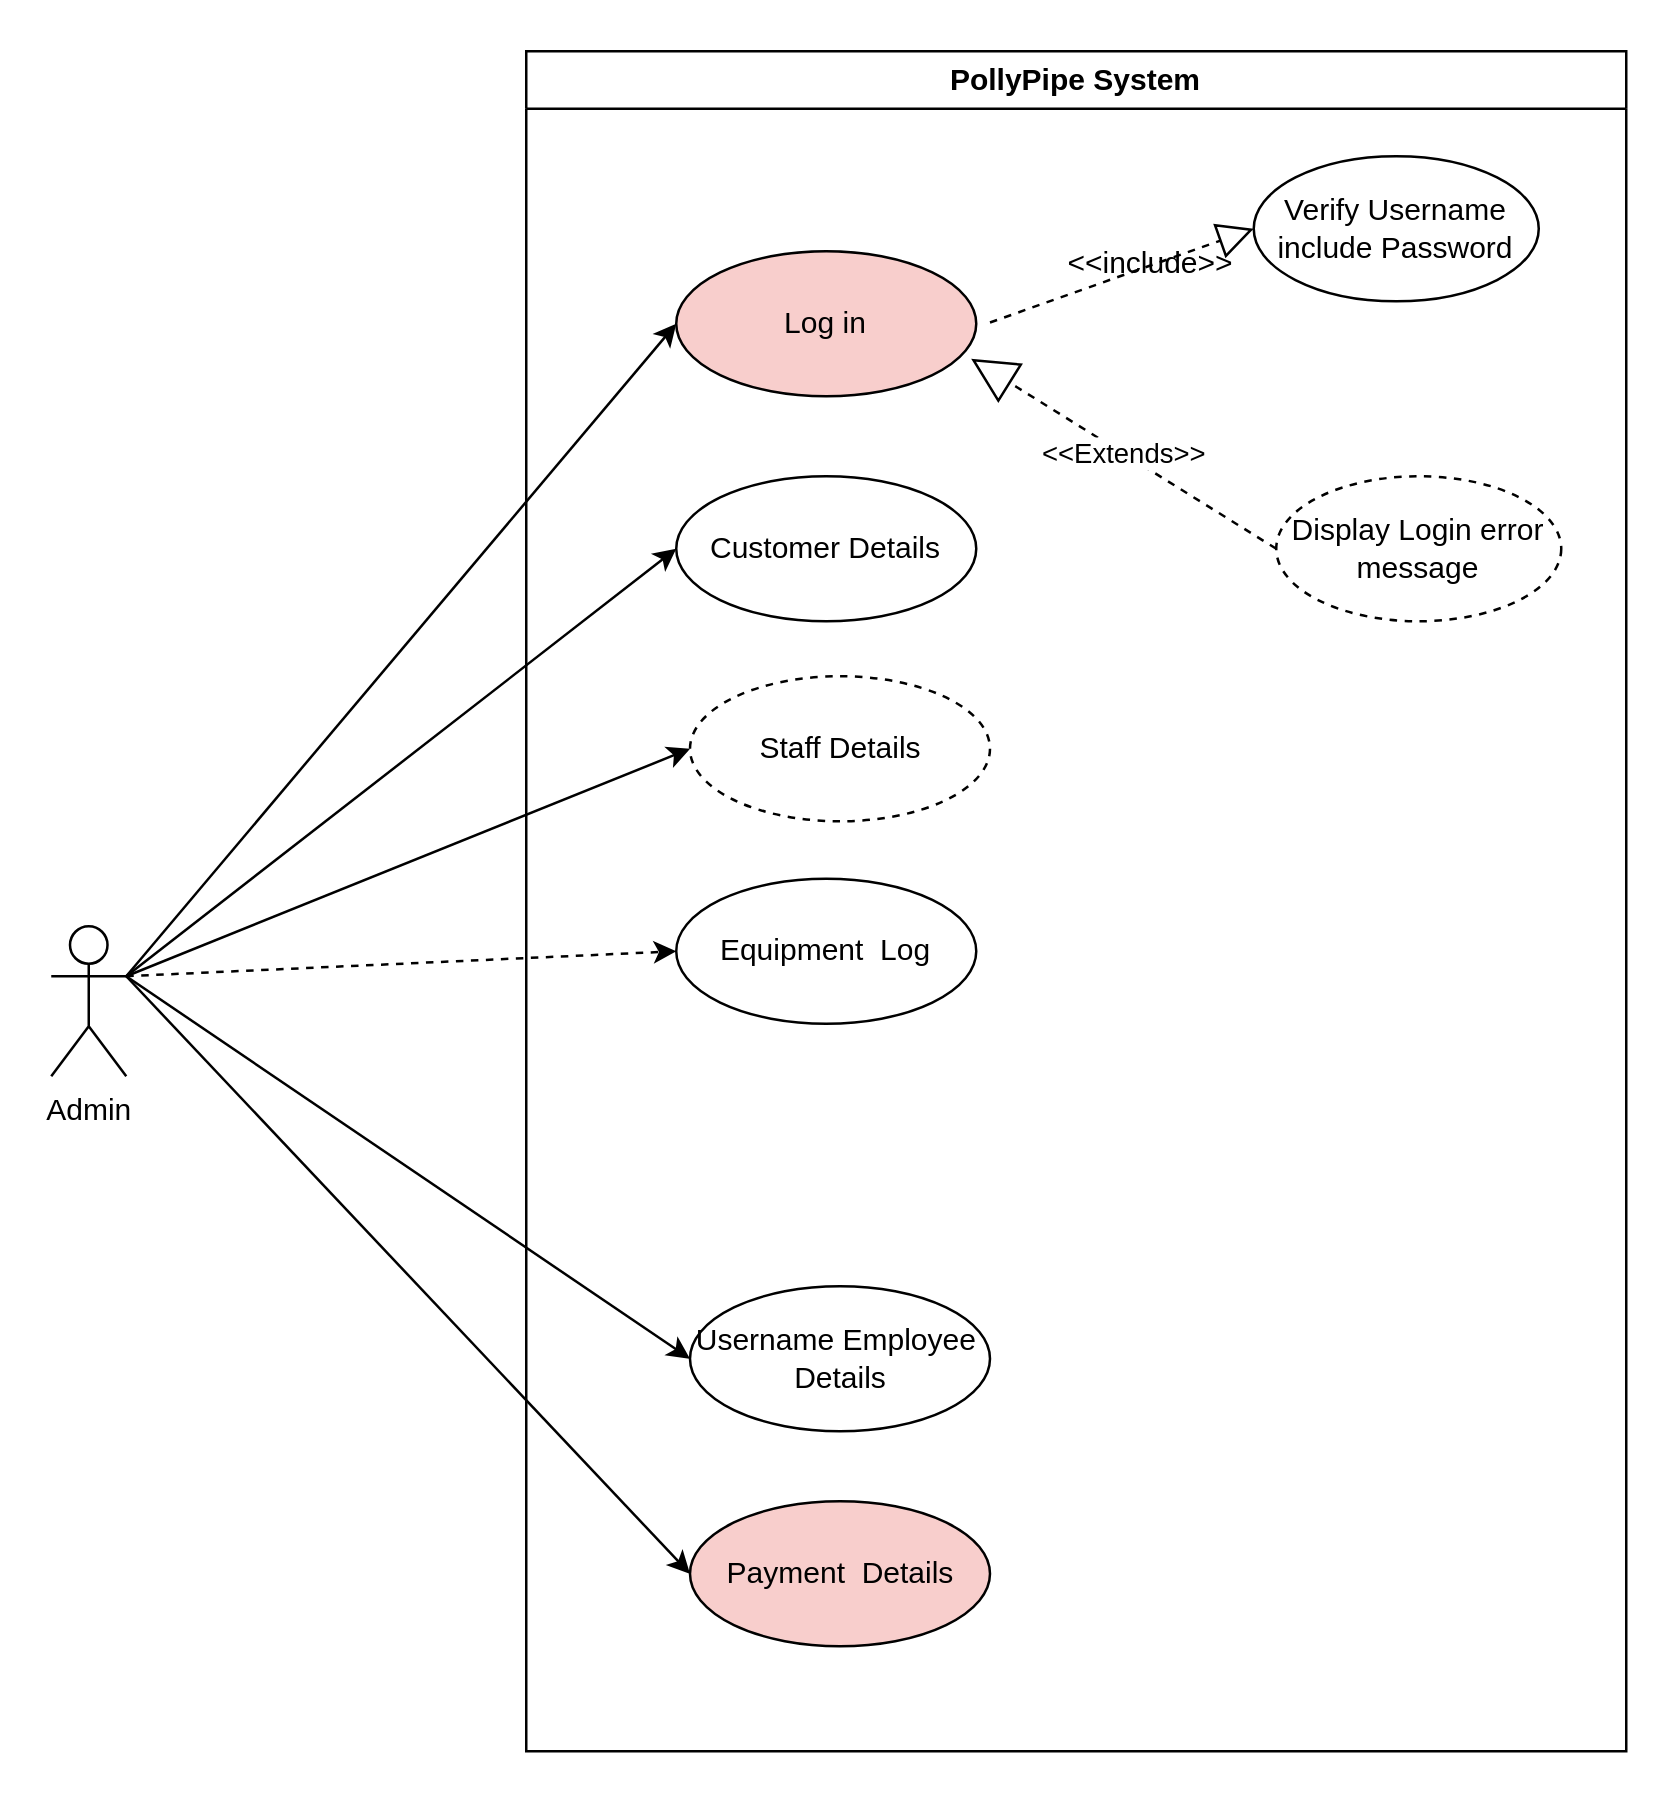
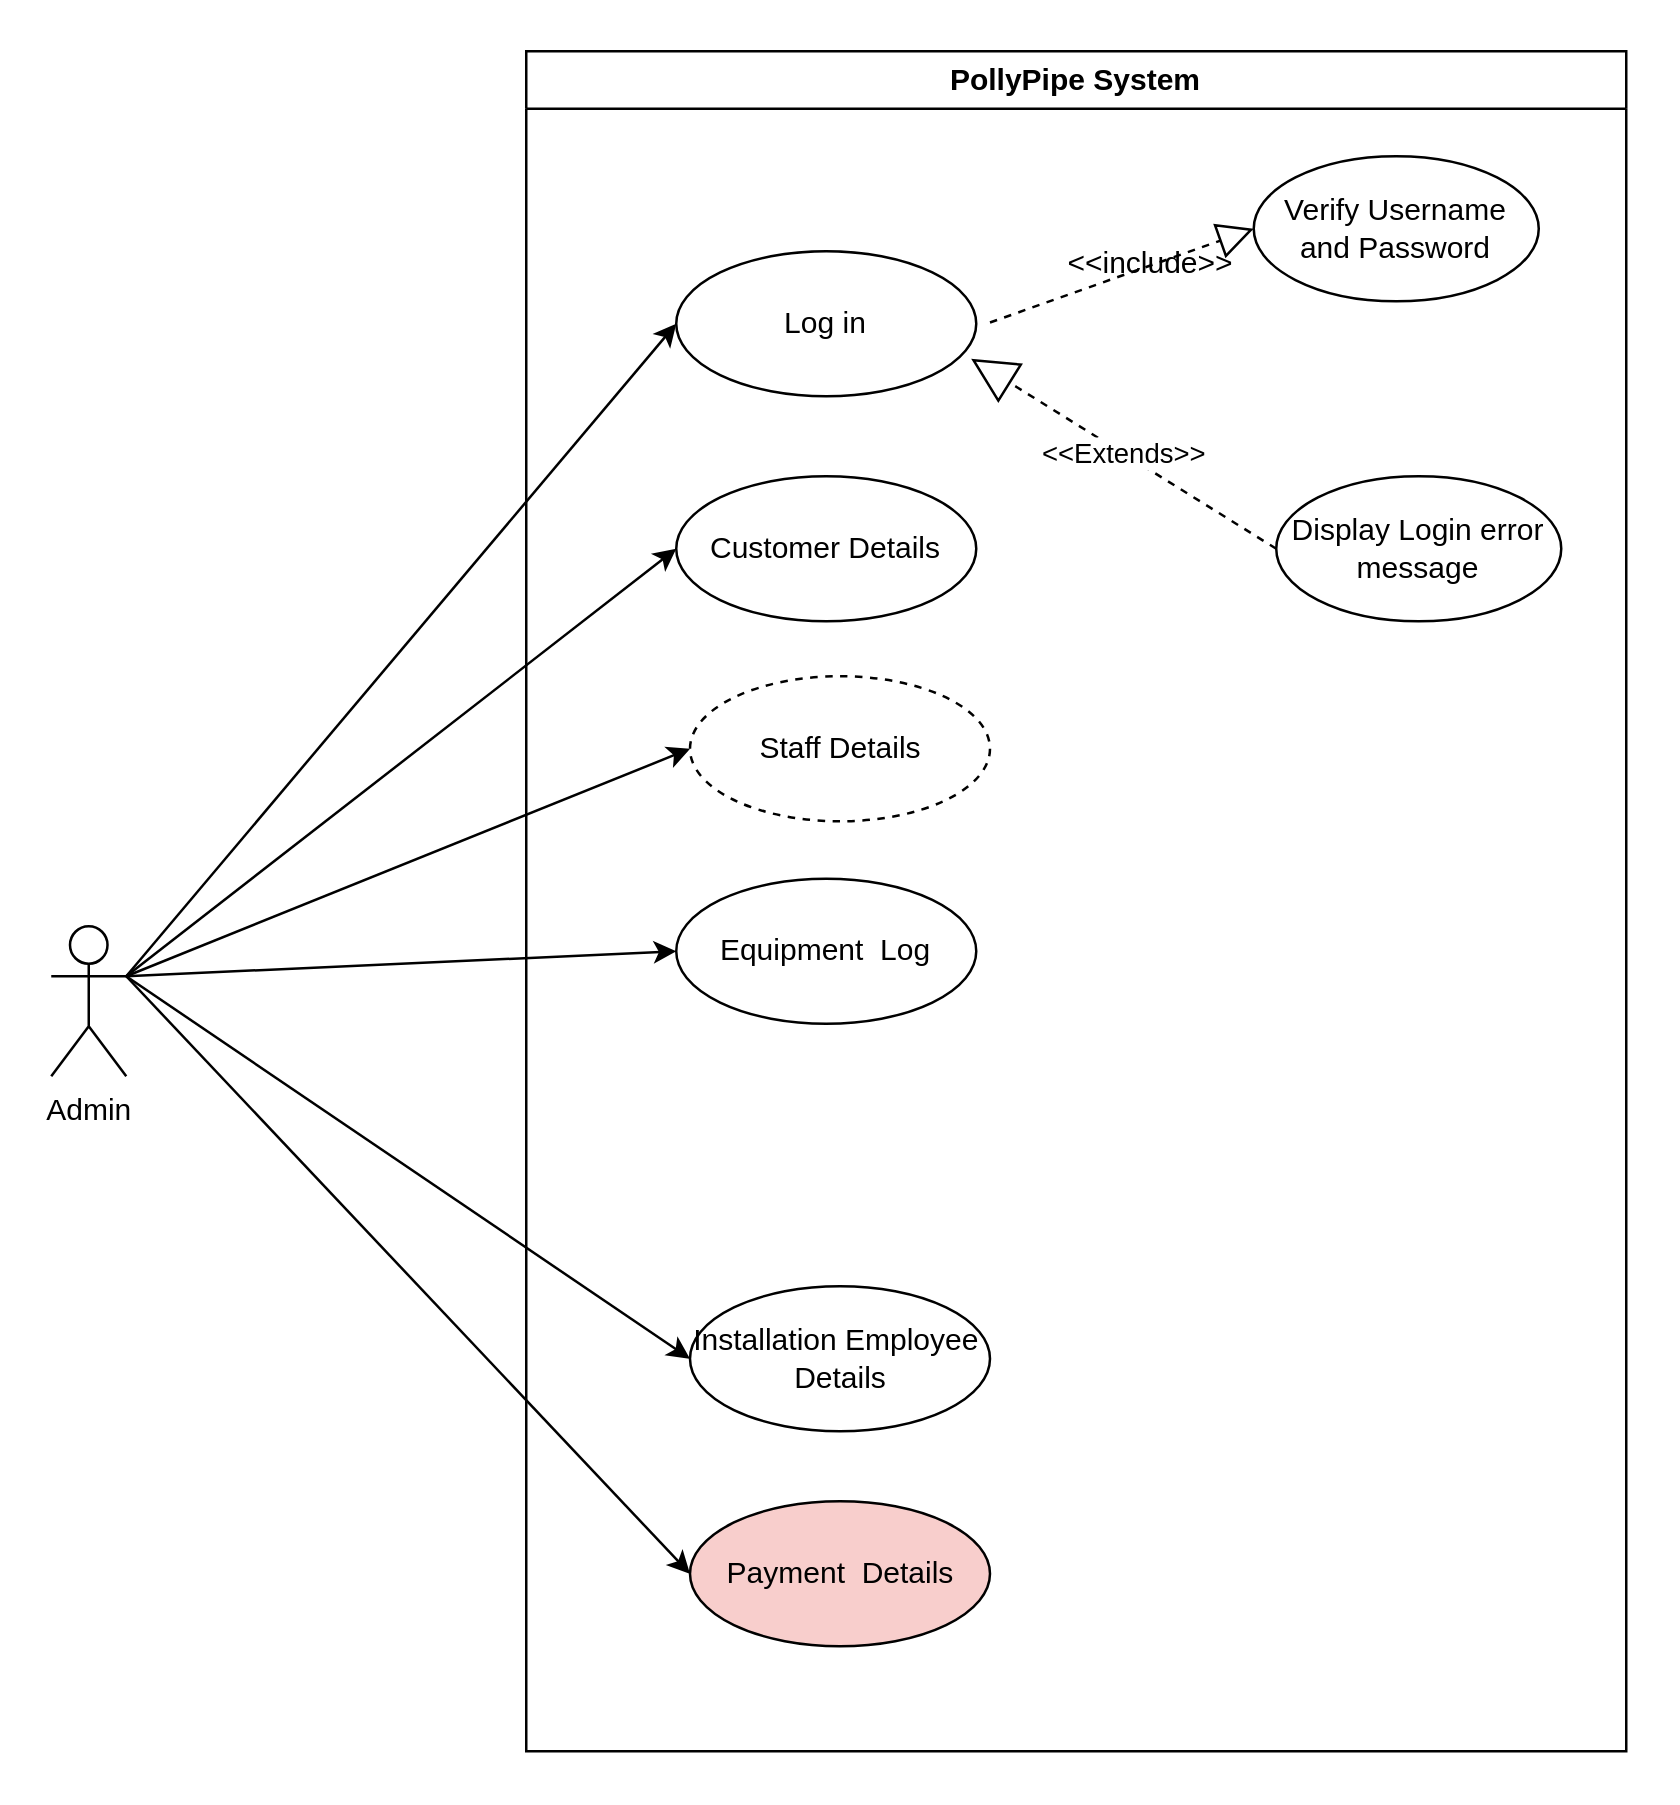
(1396, 229) -> (1396, 229)
(826, 324) -> (826, 324)
(1419, 549) -> (1419, 549)
(330, 967) -> (330, 967)
(841, 1359) -> (841, 1359)
